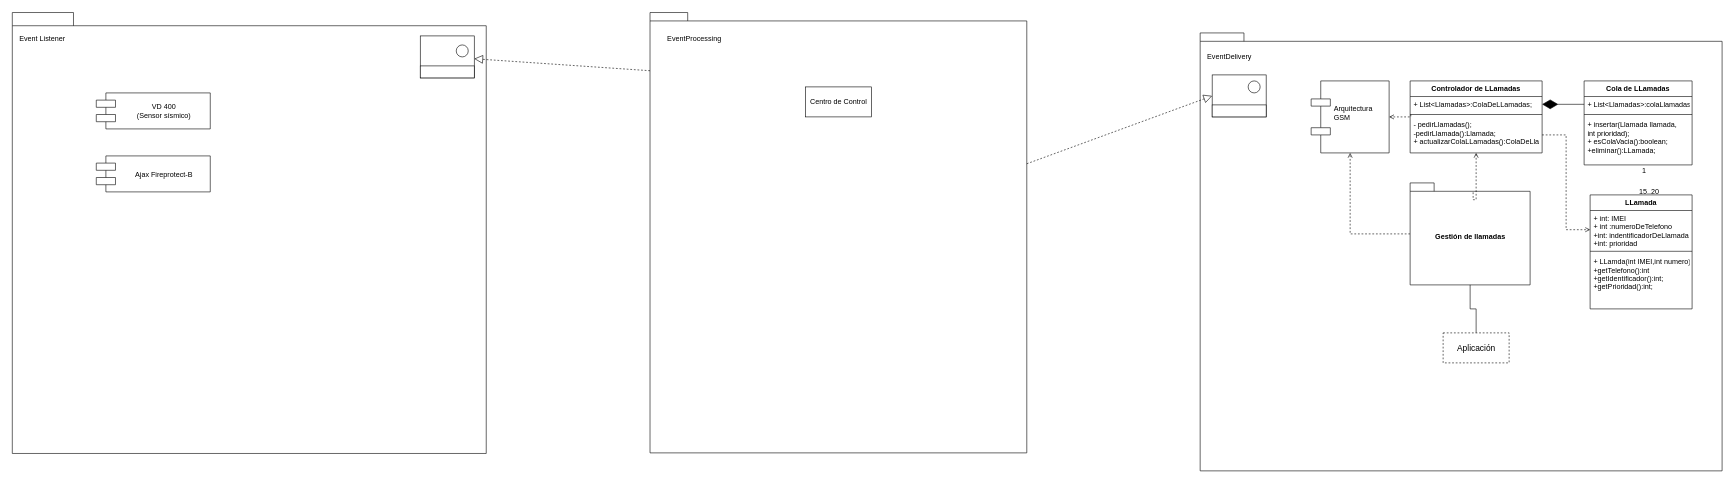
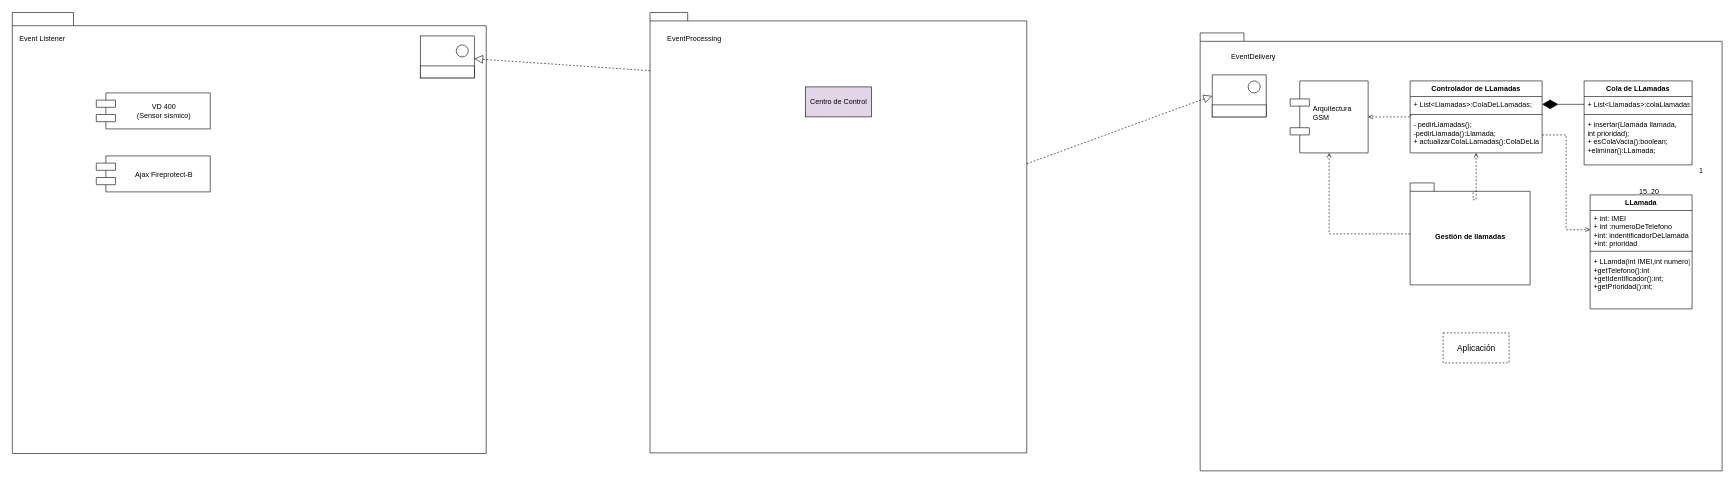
(1233, 57) -> (1257, 57)
(839, 102) -> (839, 102)
(1350, 117) -> (1329, 117)
(1647, 171) -> (1704, 171)
(1473, 309) -> none
